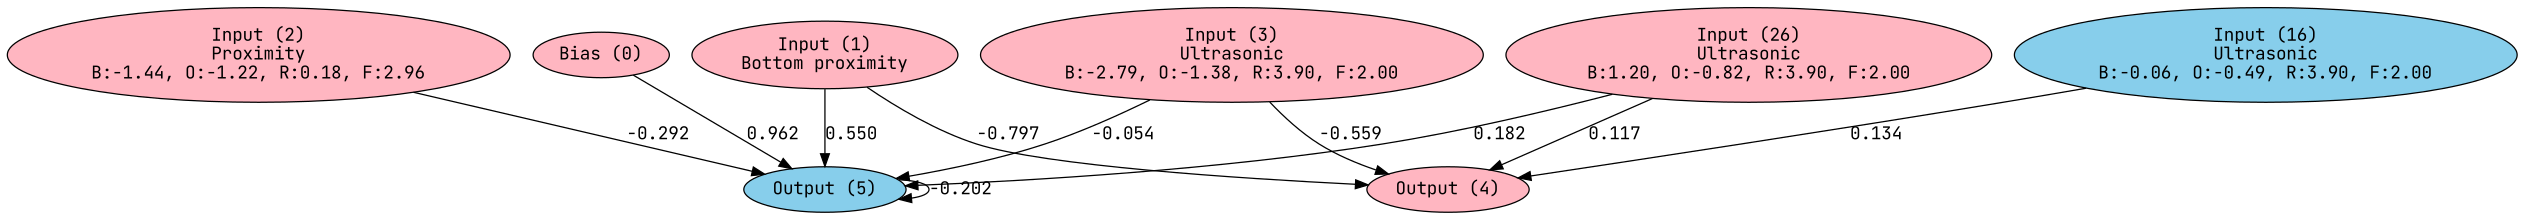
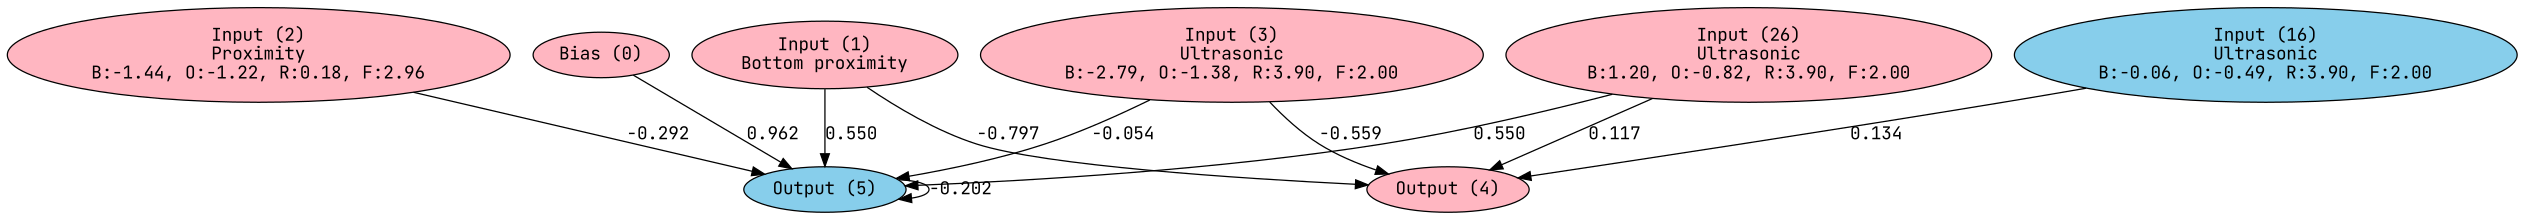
(1500, 135) -> (1500, 135)
